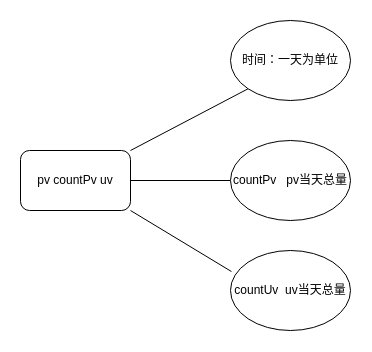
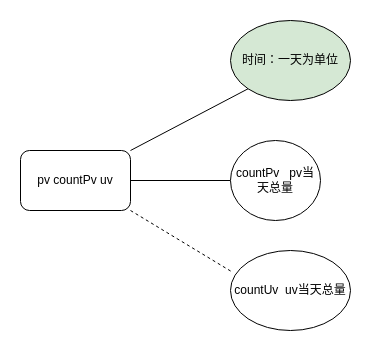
(291, 61) -> (291, 61)
(291, 181) -> (276, 181)
(180, 240) -> (180, 240)
